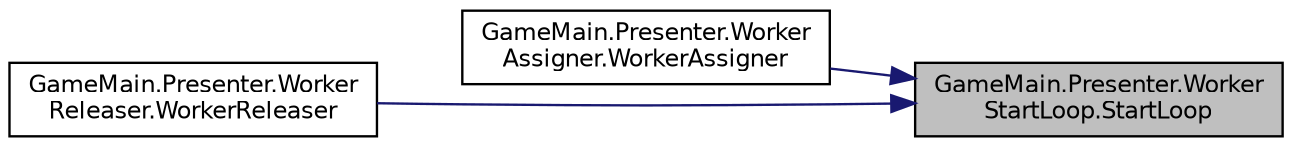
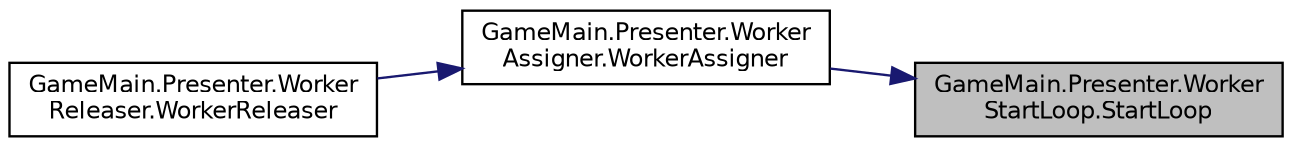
(634, 105) -> (408, 75)
